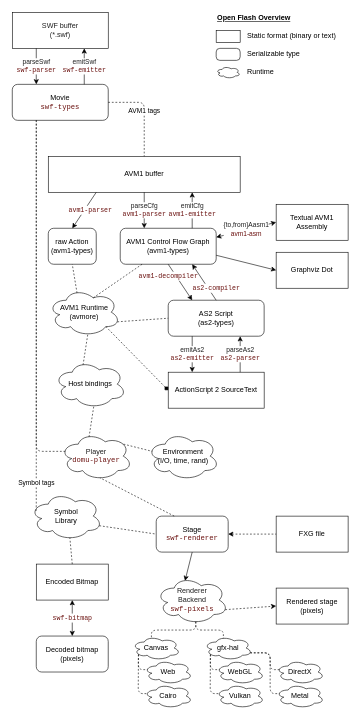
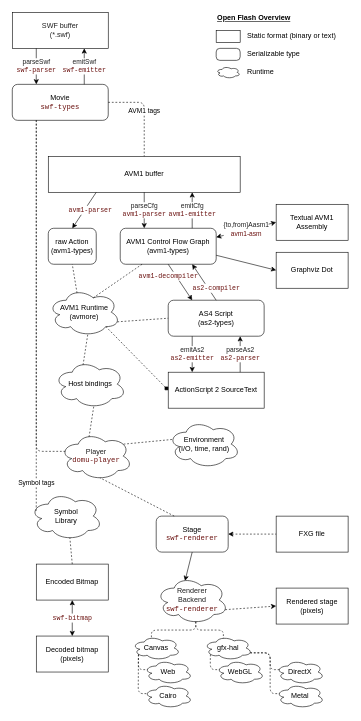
(216, 318) -> (216, 318)
(183, 456) -> (204, 444)
(127, 530) -> none
(192, 600) -> (192, 600)
(72, 654) -> (72, 654)
(210, 685) -> none
(240, 696) -> none
